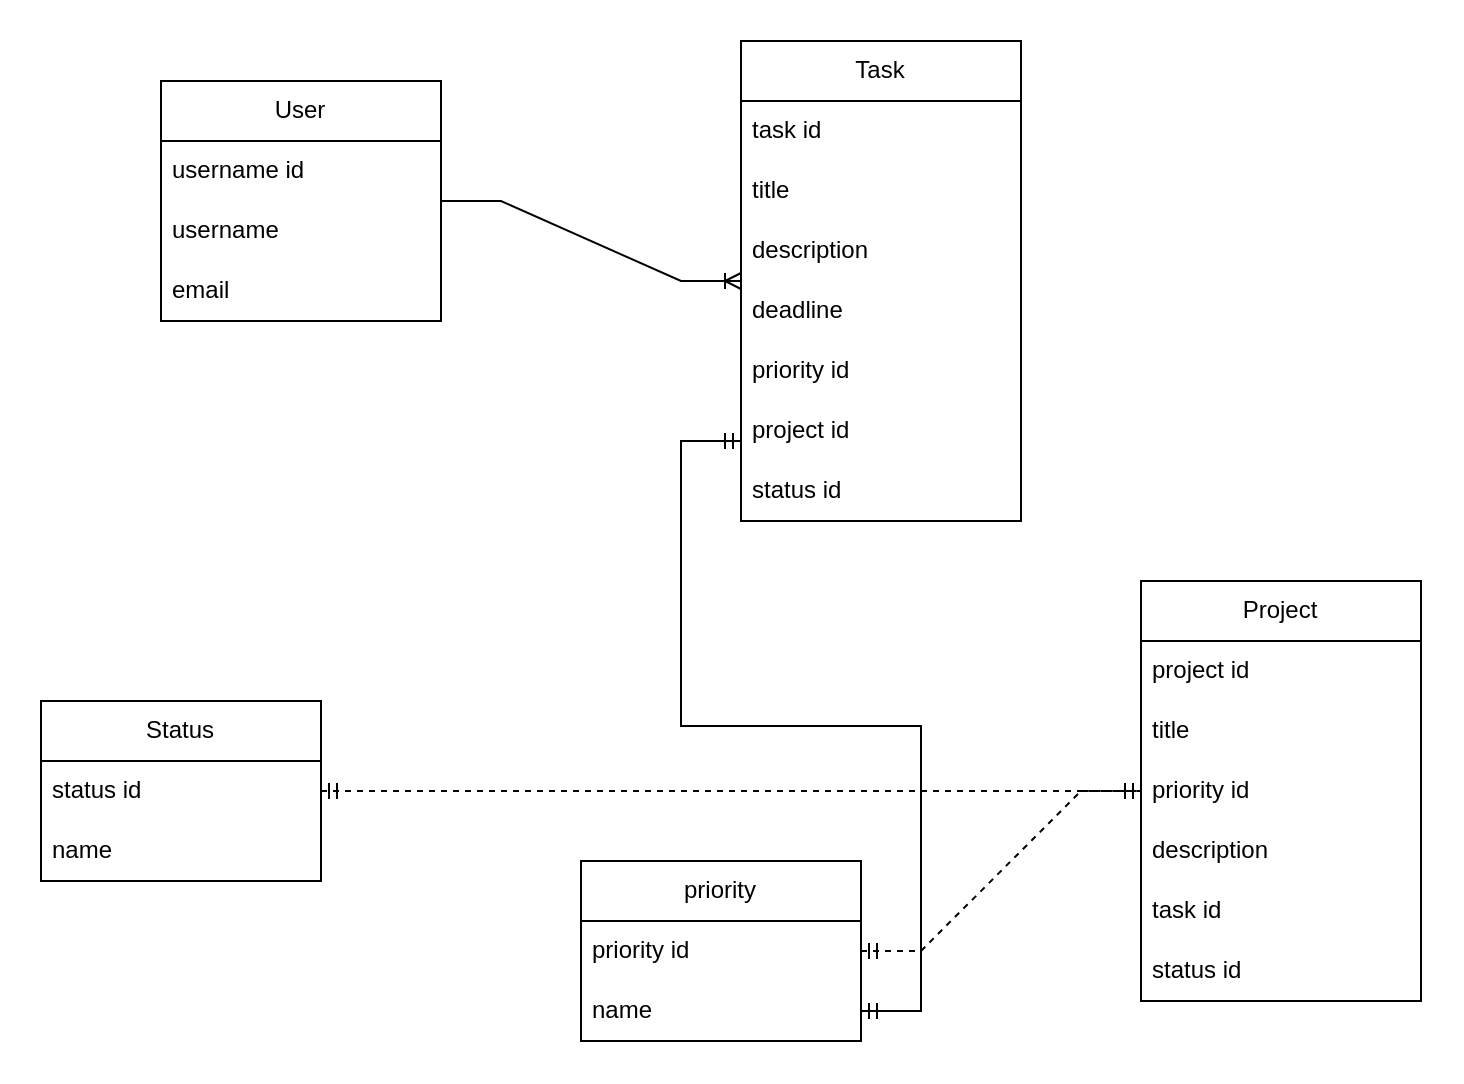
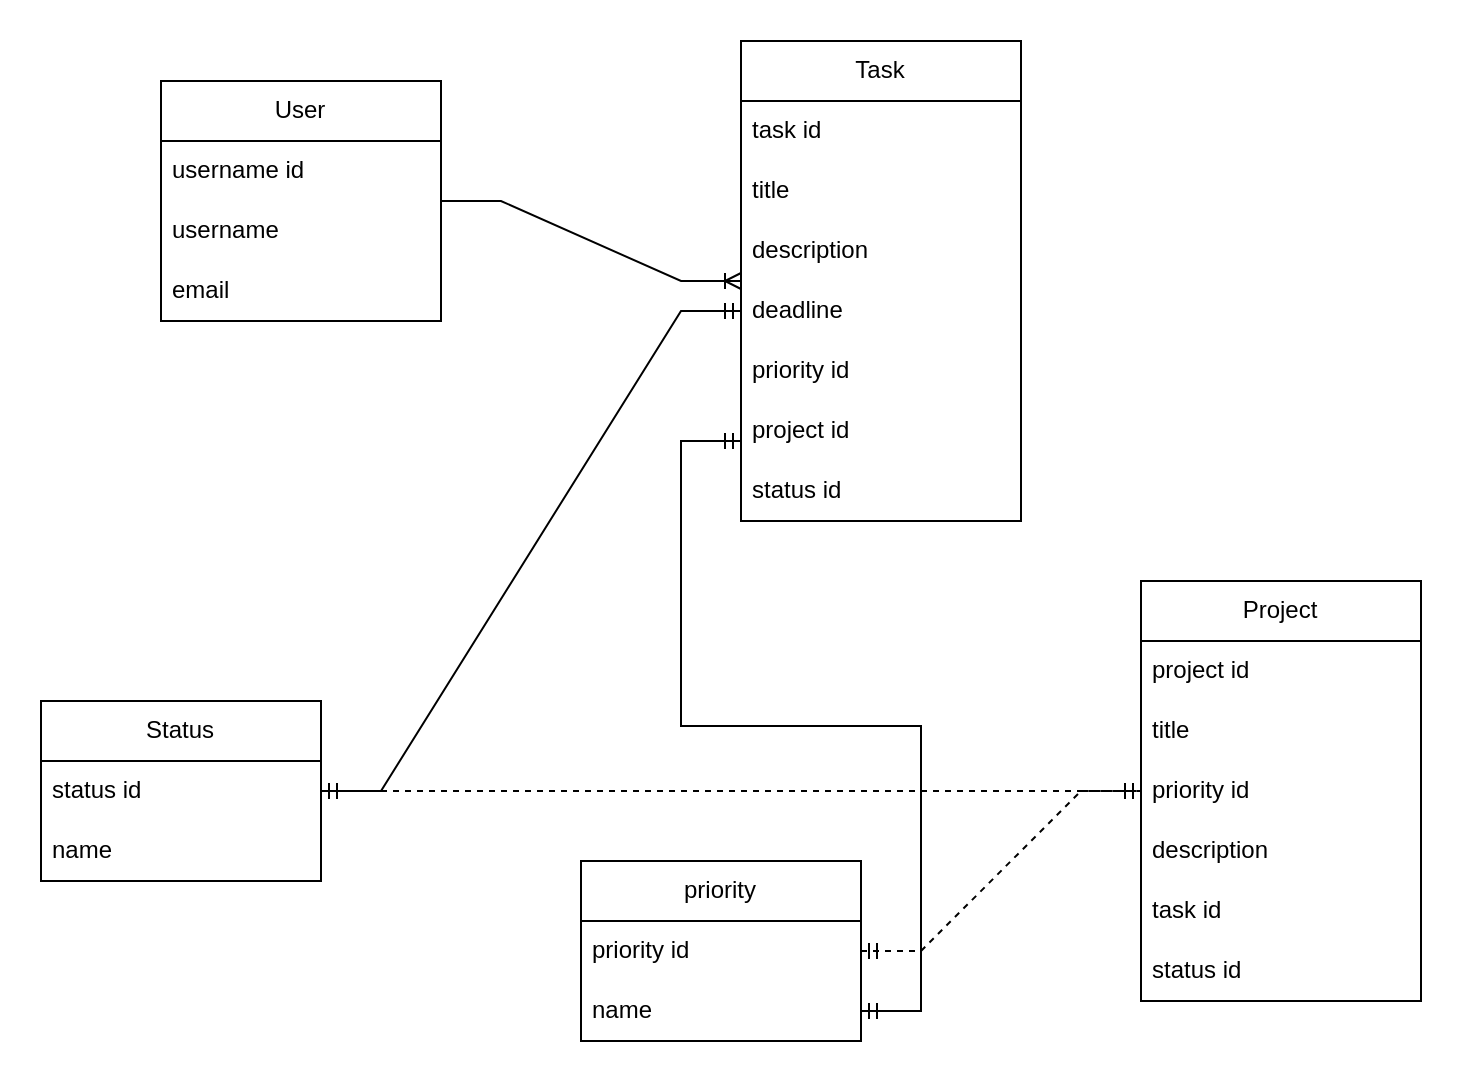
none -> (547, 526)
